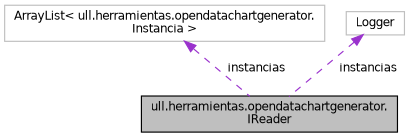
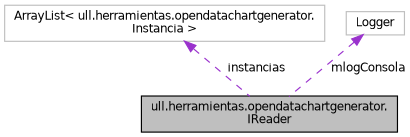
(367, 69) -> (367, 69)
